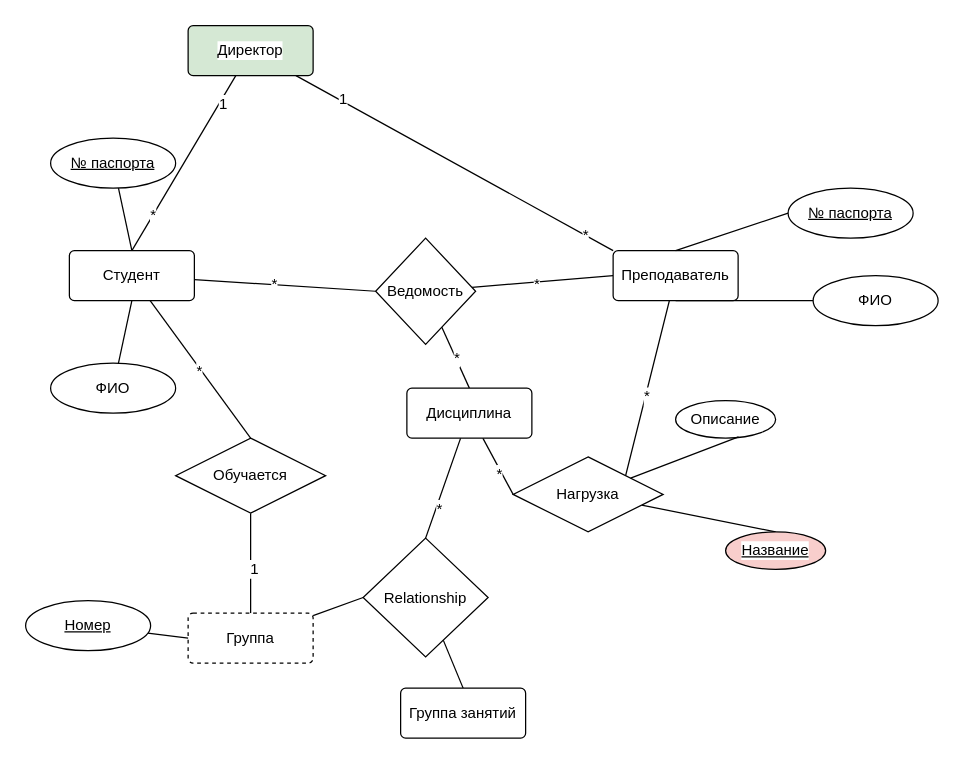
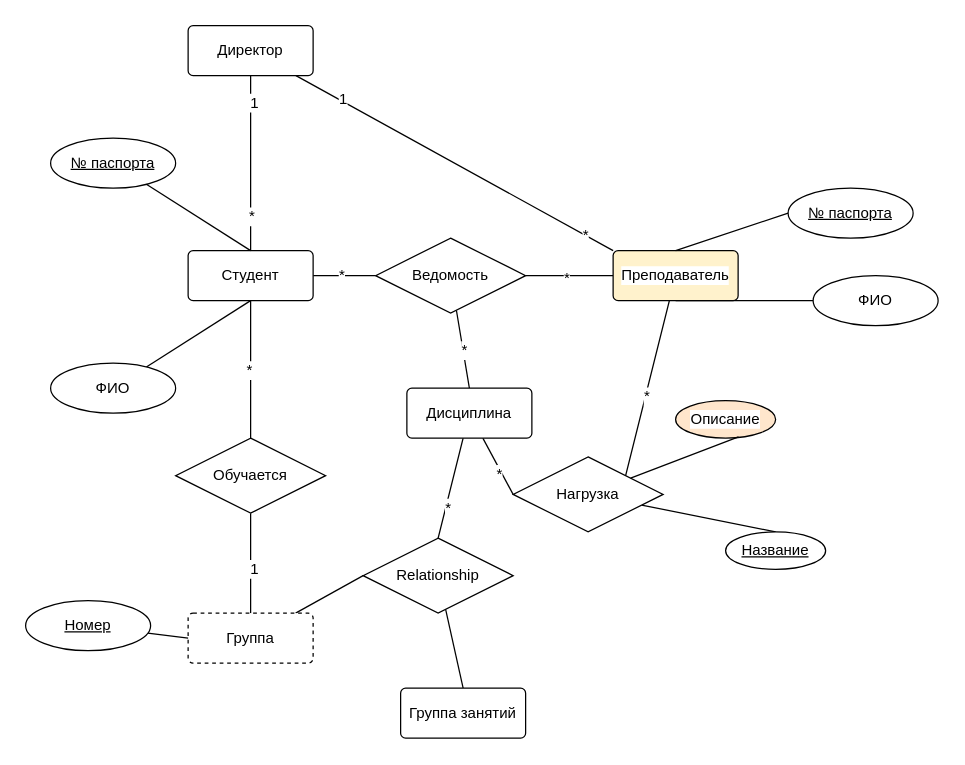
(251, 51) -> (251, 51)
(132, 276) -> (251, 276)
(676, 276) -> (676, 276)
(426, 291) -> (451, 276)
(726, 419) -> (726, 419)
(776, 551) -> (776, 551)
(426, 598) -> (438, 576)
